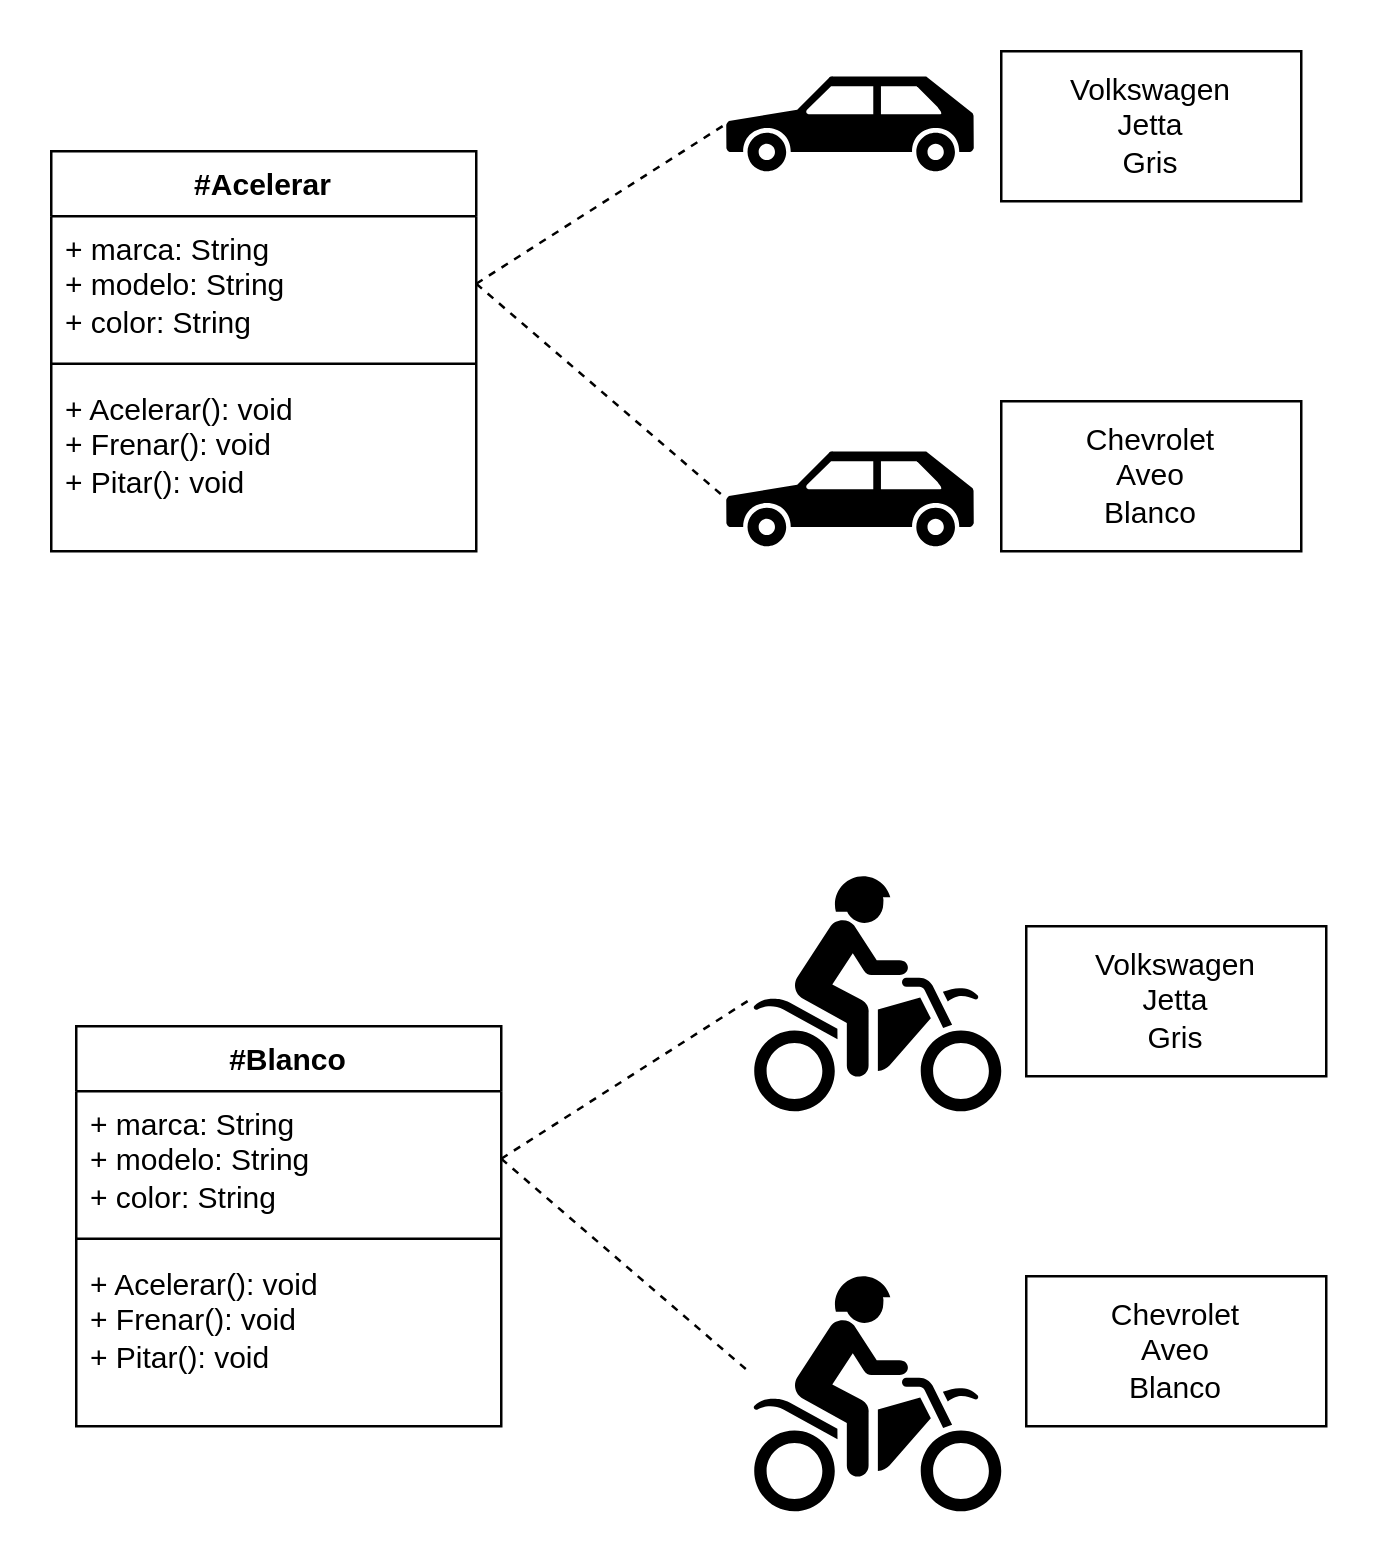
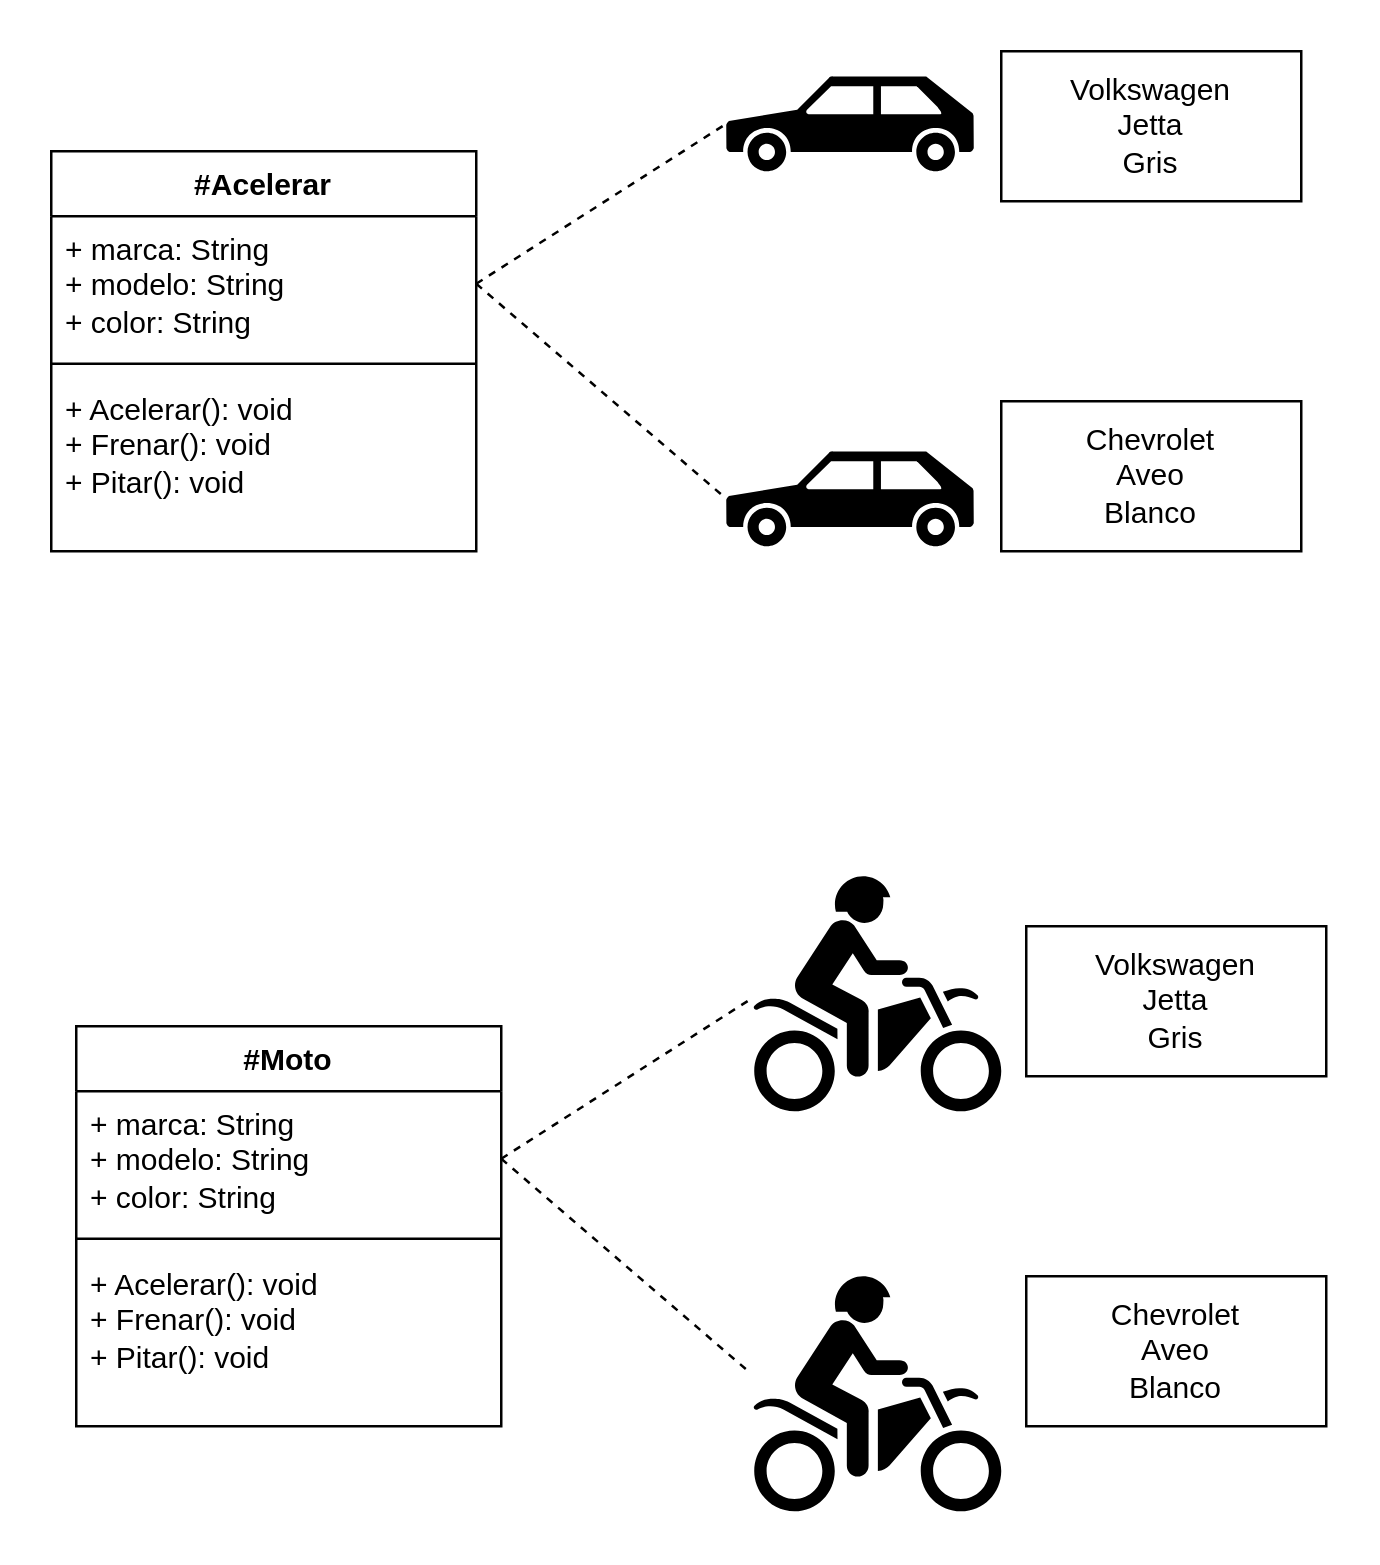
(289, 1062) -> (289, 1062)
